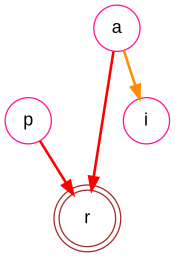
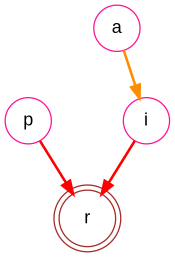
(104, 114) -> (122, 162)
